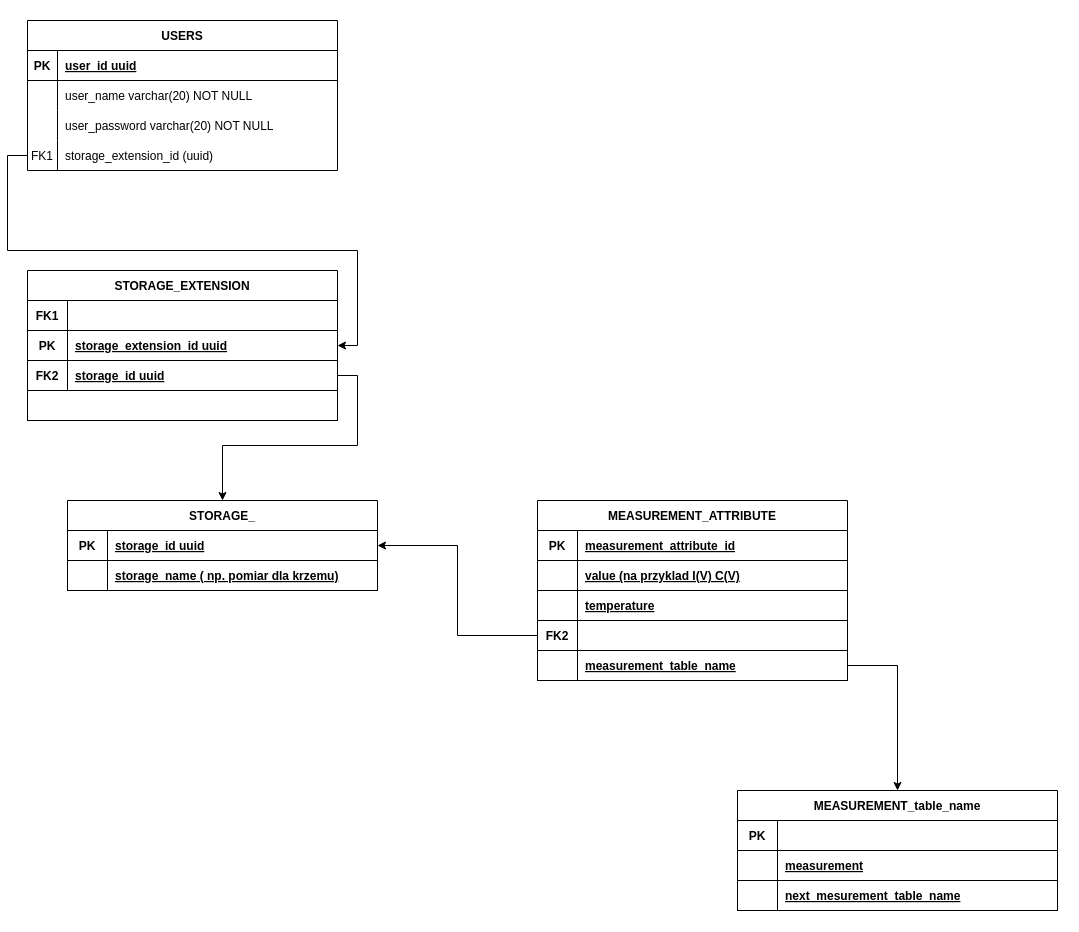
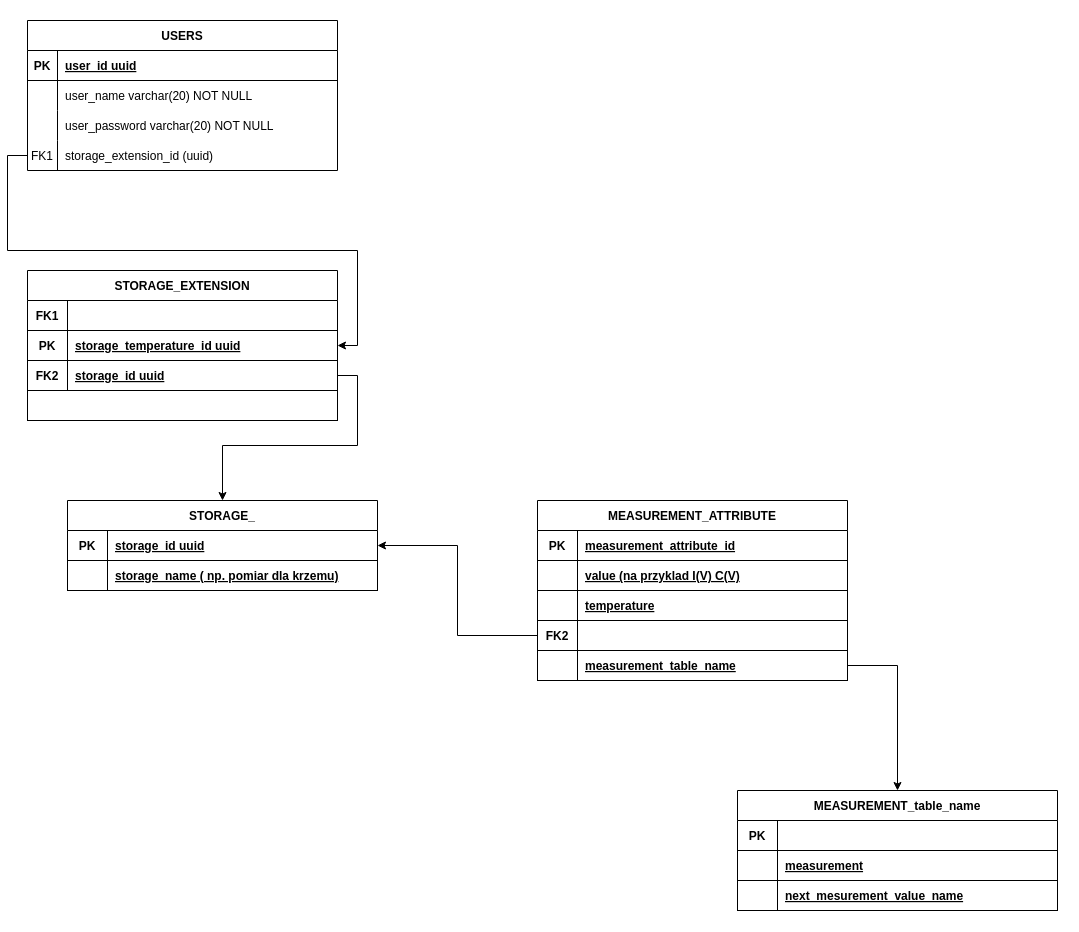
(153, 346) -> (161, 346)
(871, 896) -> (871, 896)
